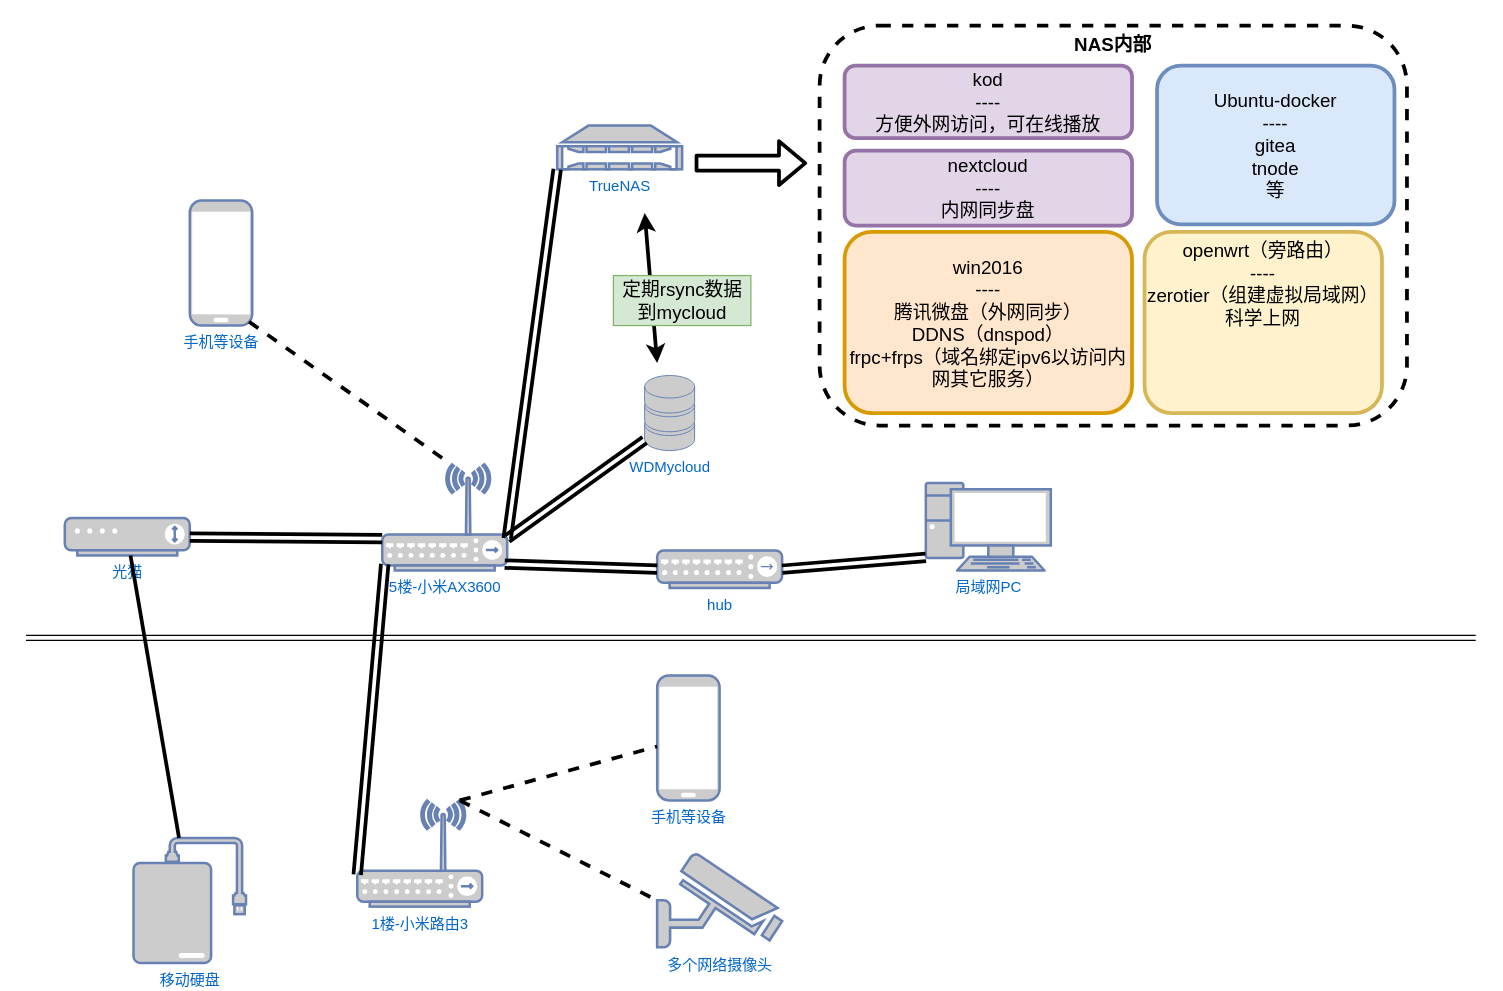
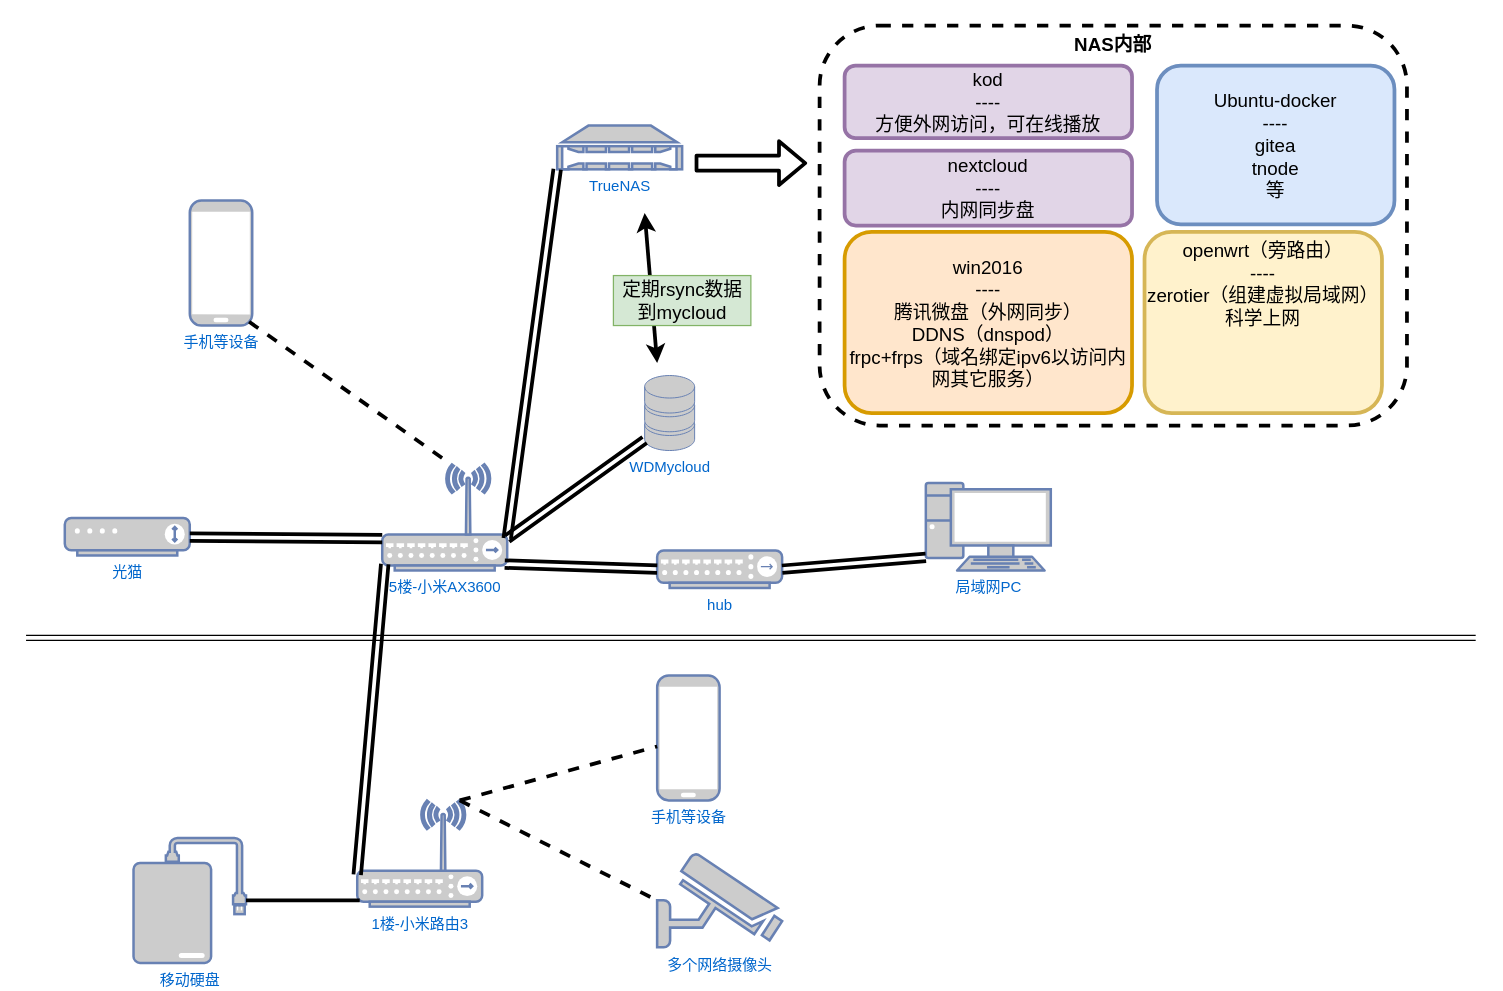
(162, 740) -> (302, 901)
